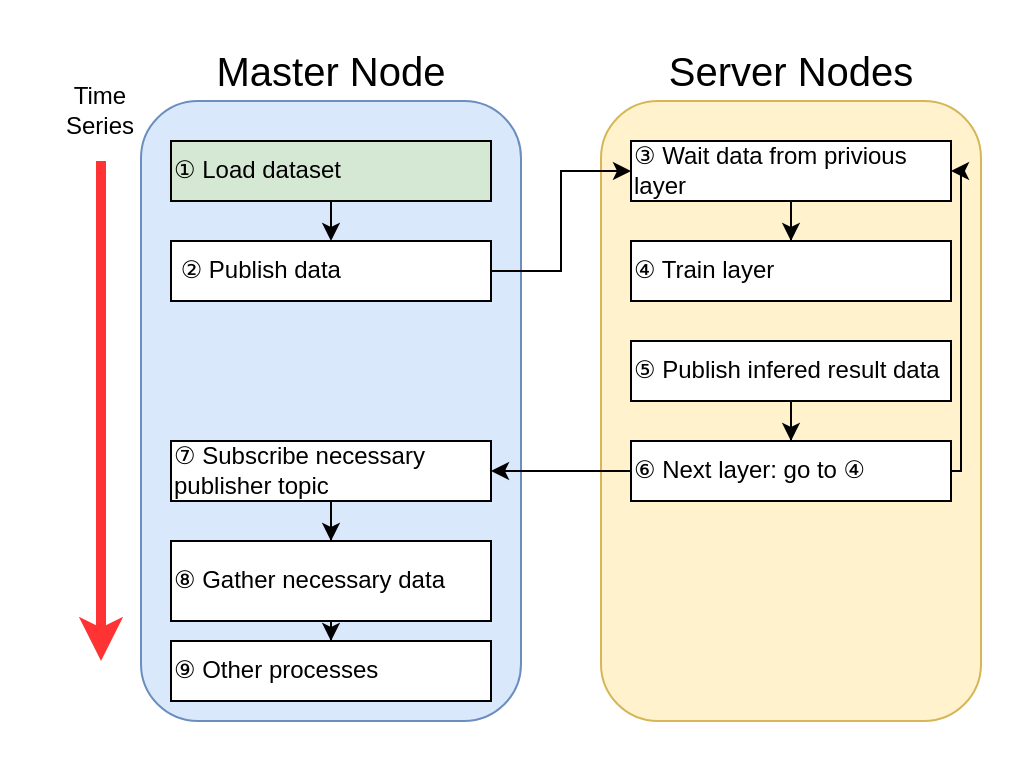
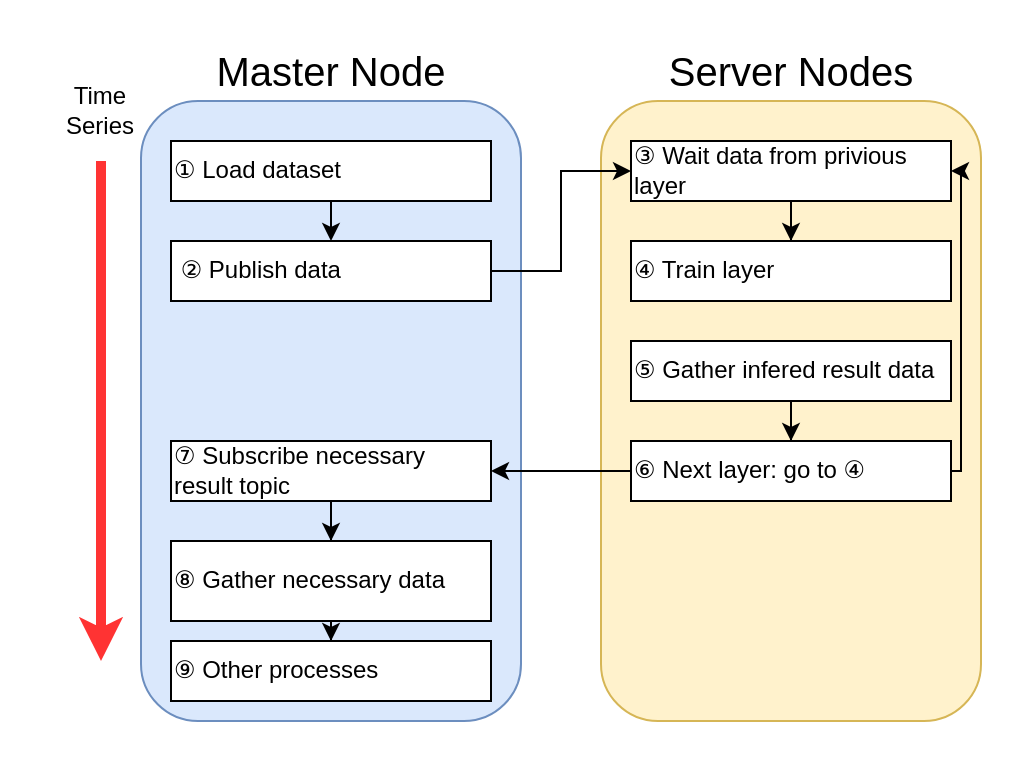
(331, 171) -> (331, 171)
(793, 371) -> (793, 371)
(333, 471) -> (333, 471)
